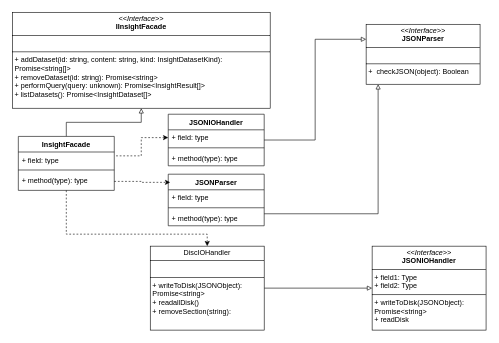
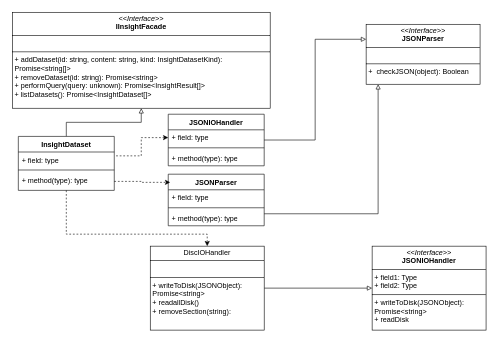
(66, 145) -> (66, 145)
